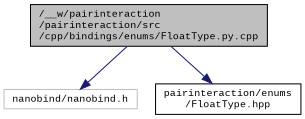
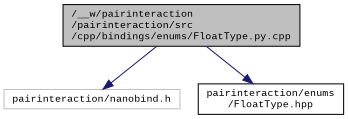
(71, 99) -> (92, 99)
